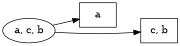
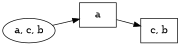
(94, 34) -> (125, 22)
